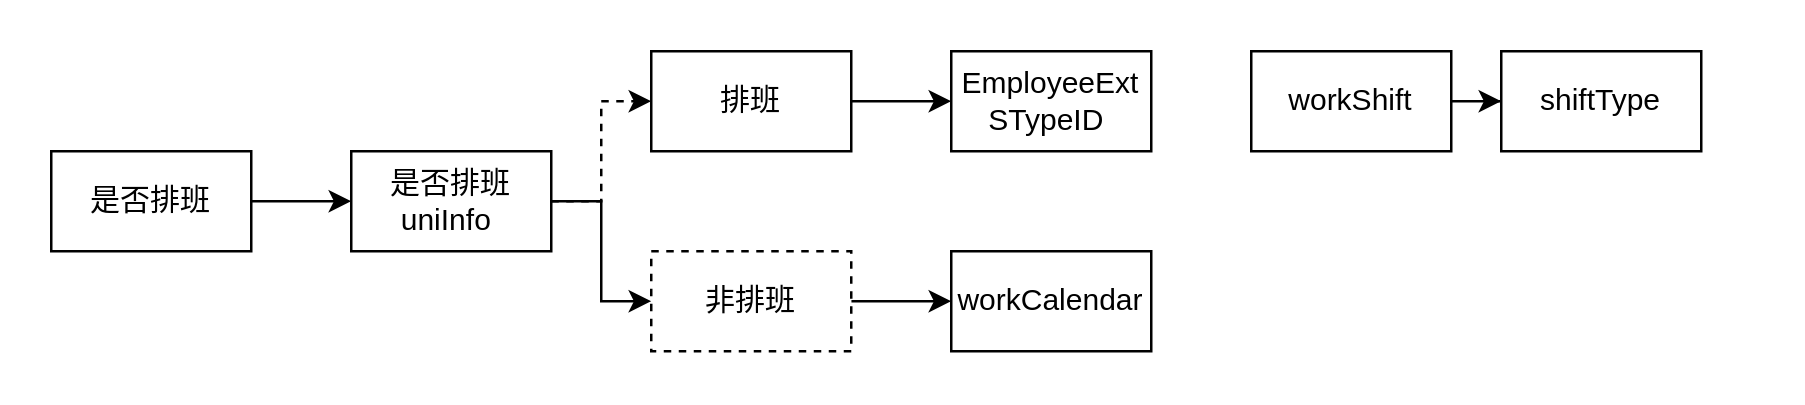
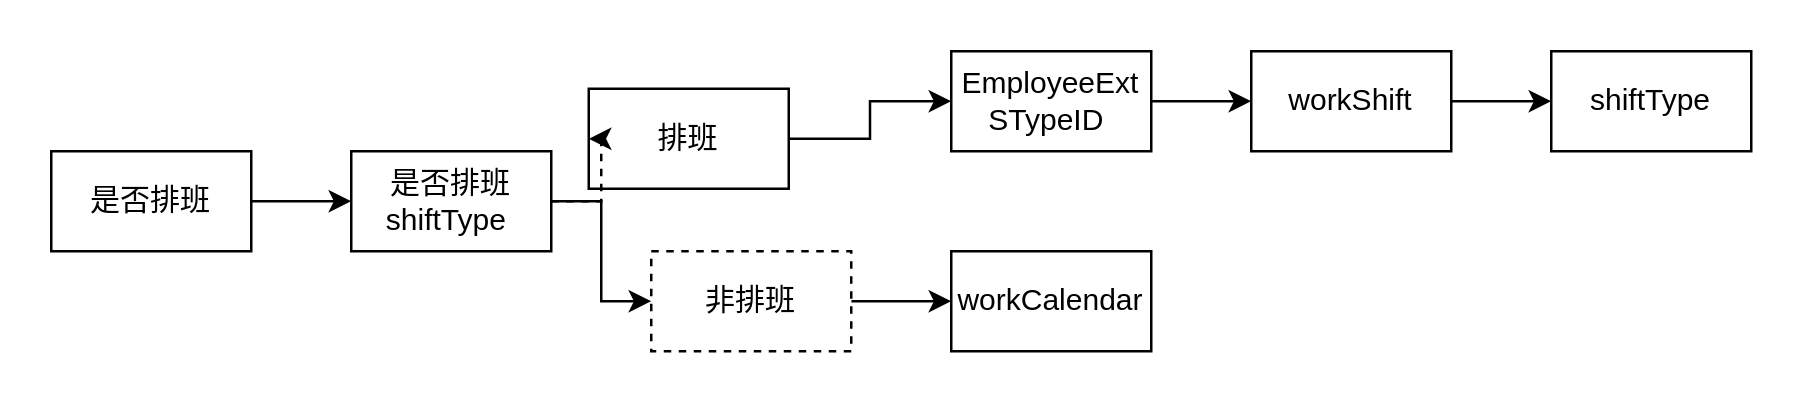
(751, 101) -> (689, 139)
none -> (1193, 101)
(1601, 101) -> (1651, 101)
(451, 201) -> (451, 201)
